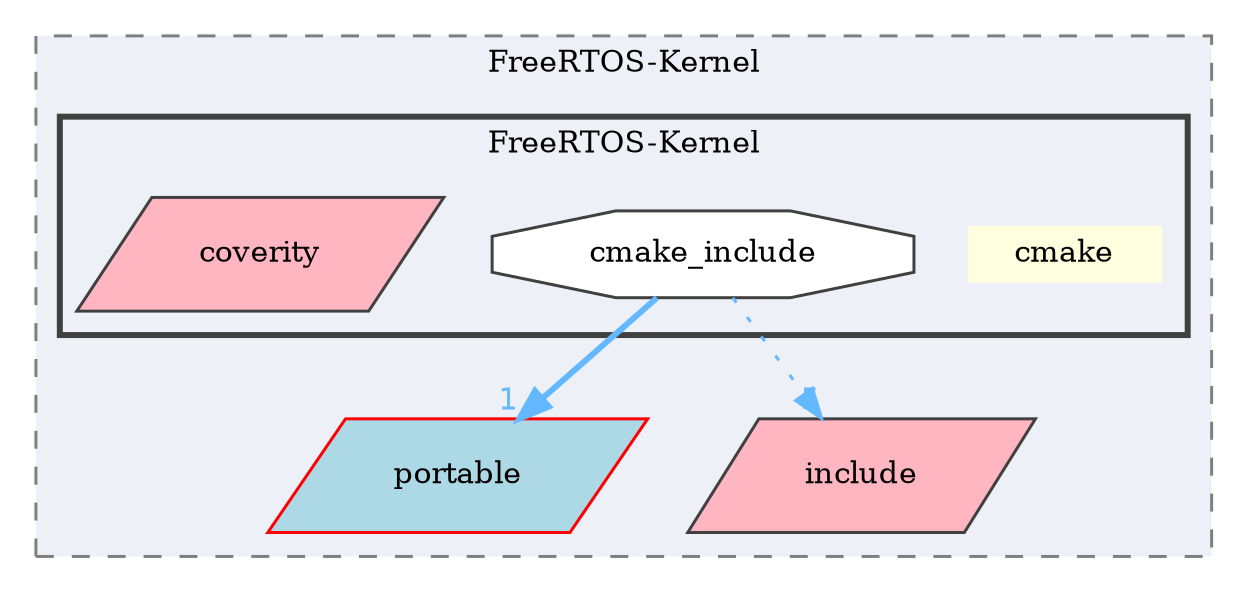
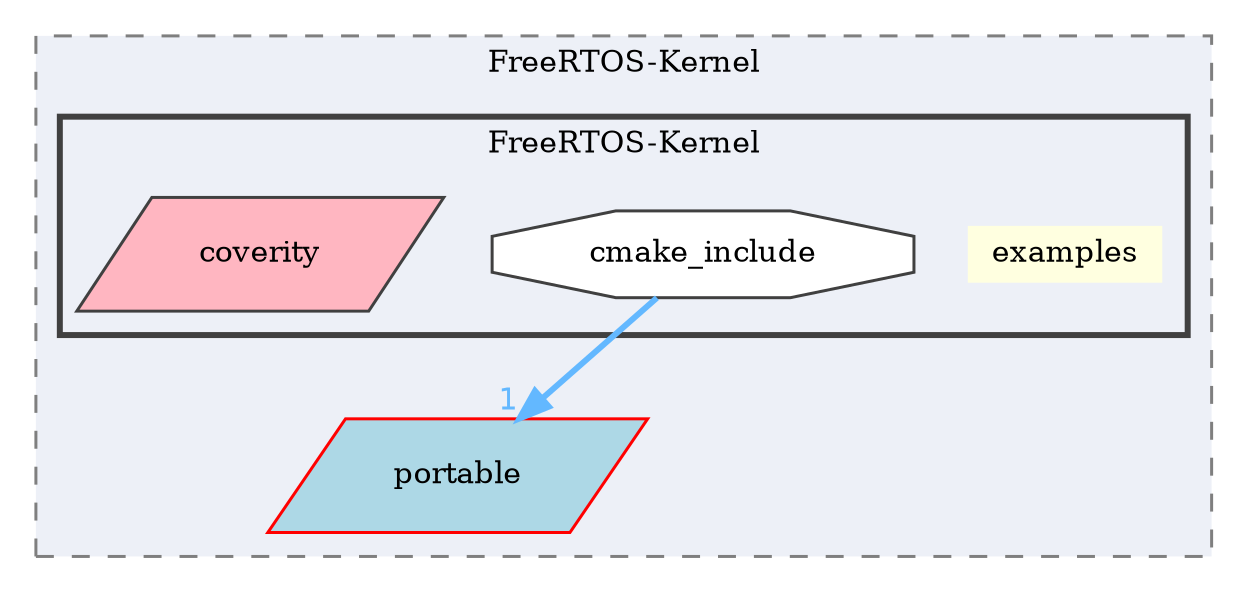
(1065, 254) -> (1065, 254)
(862, 476) -> none
